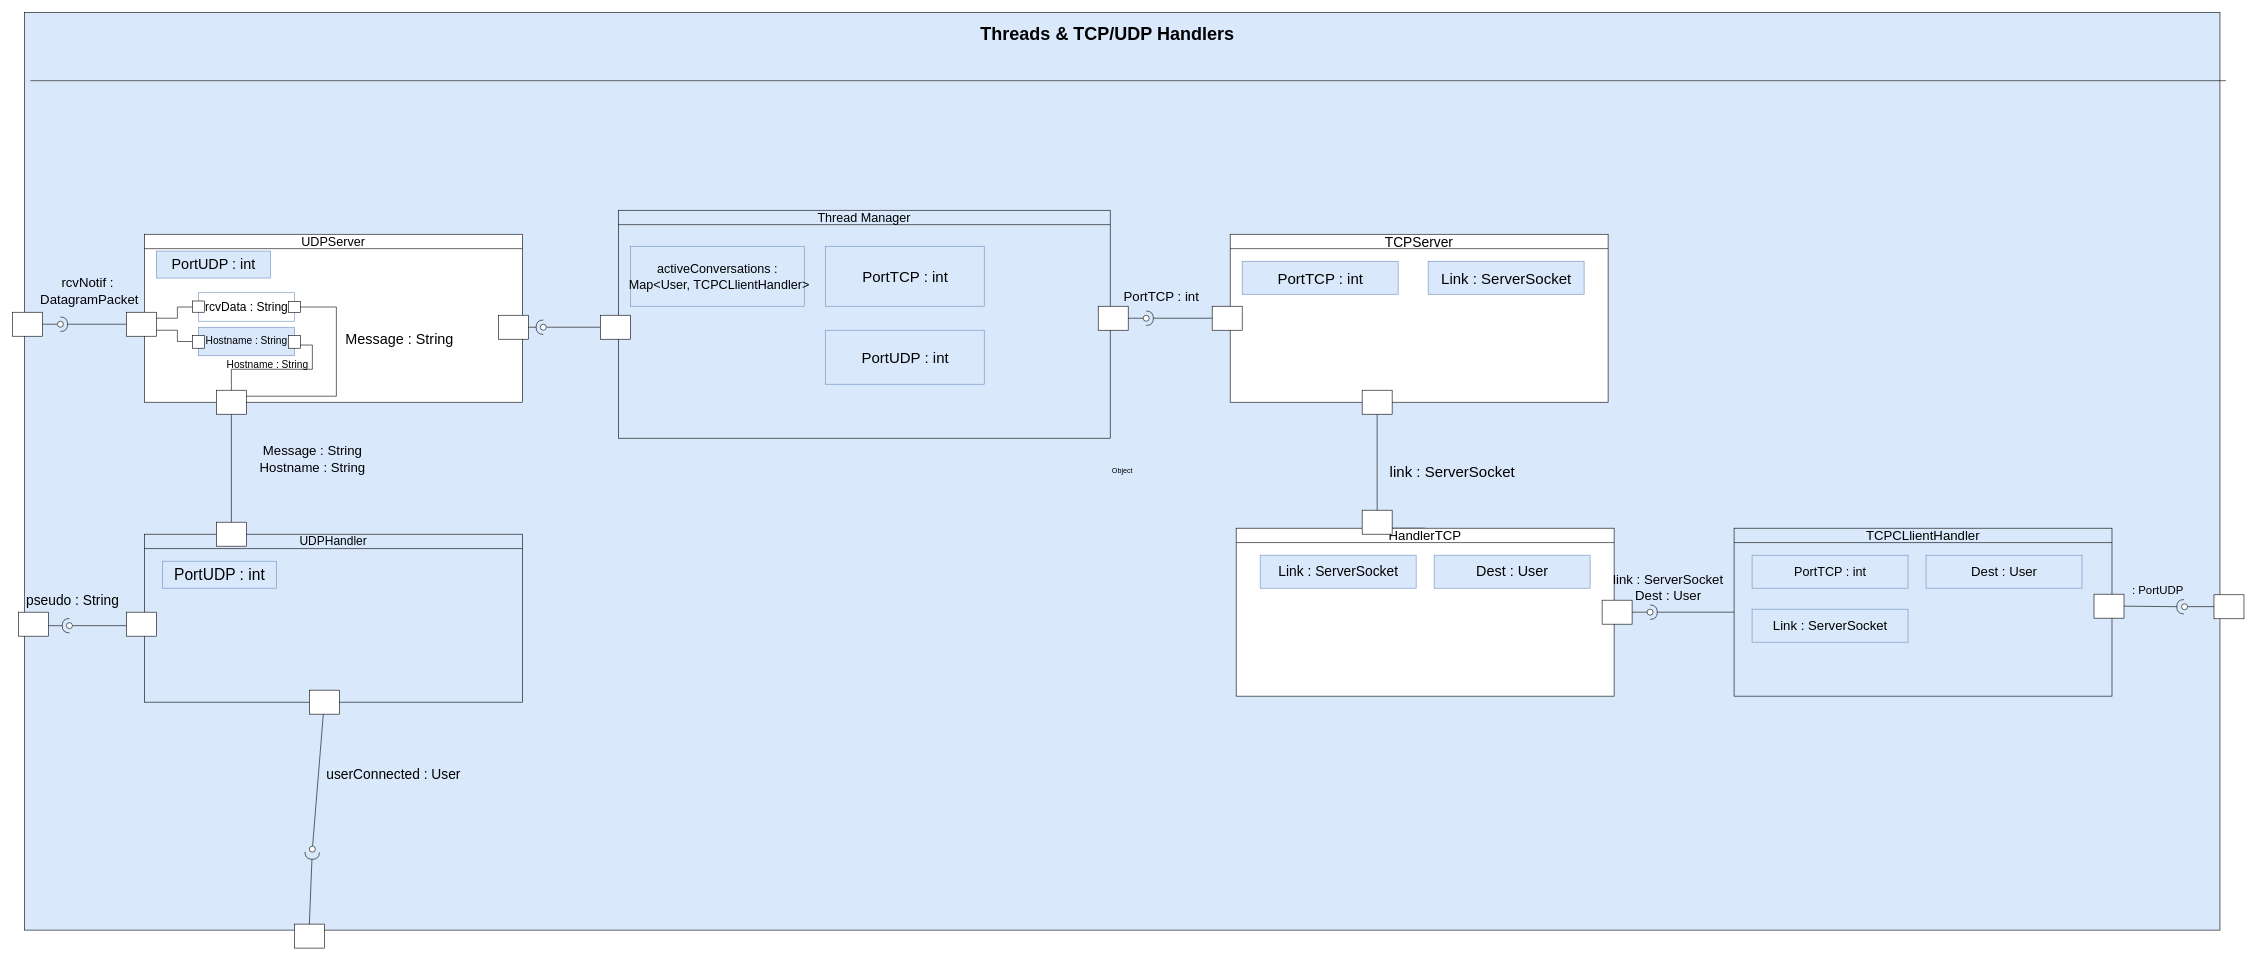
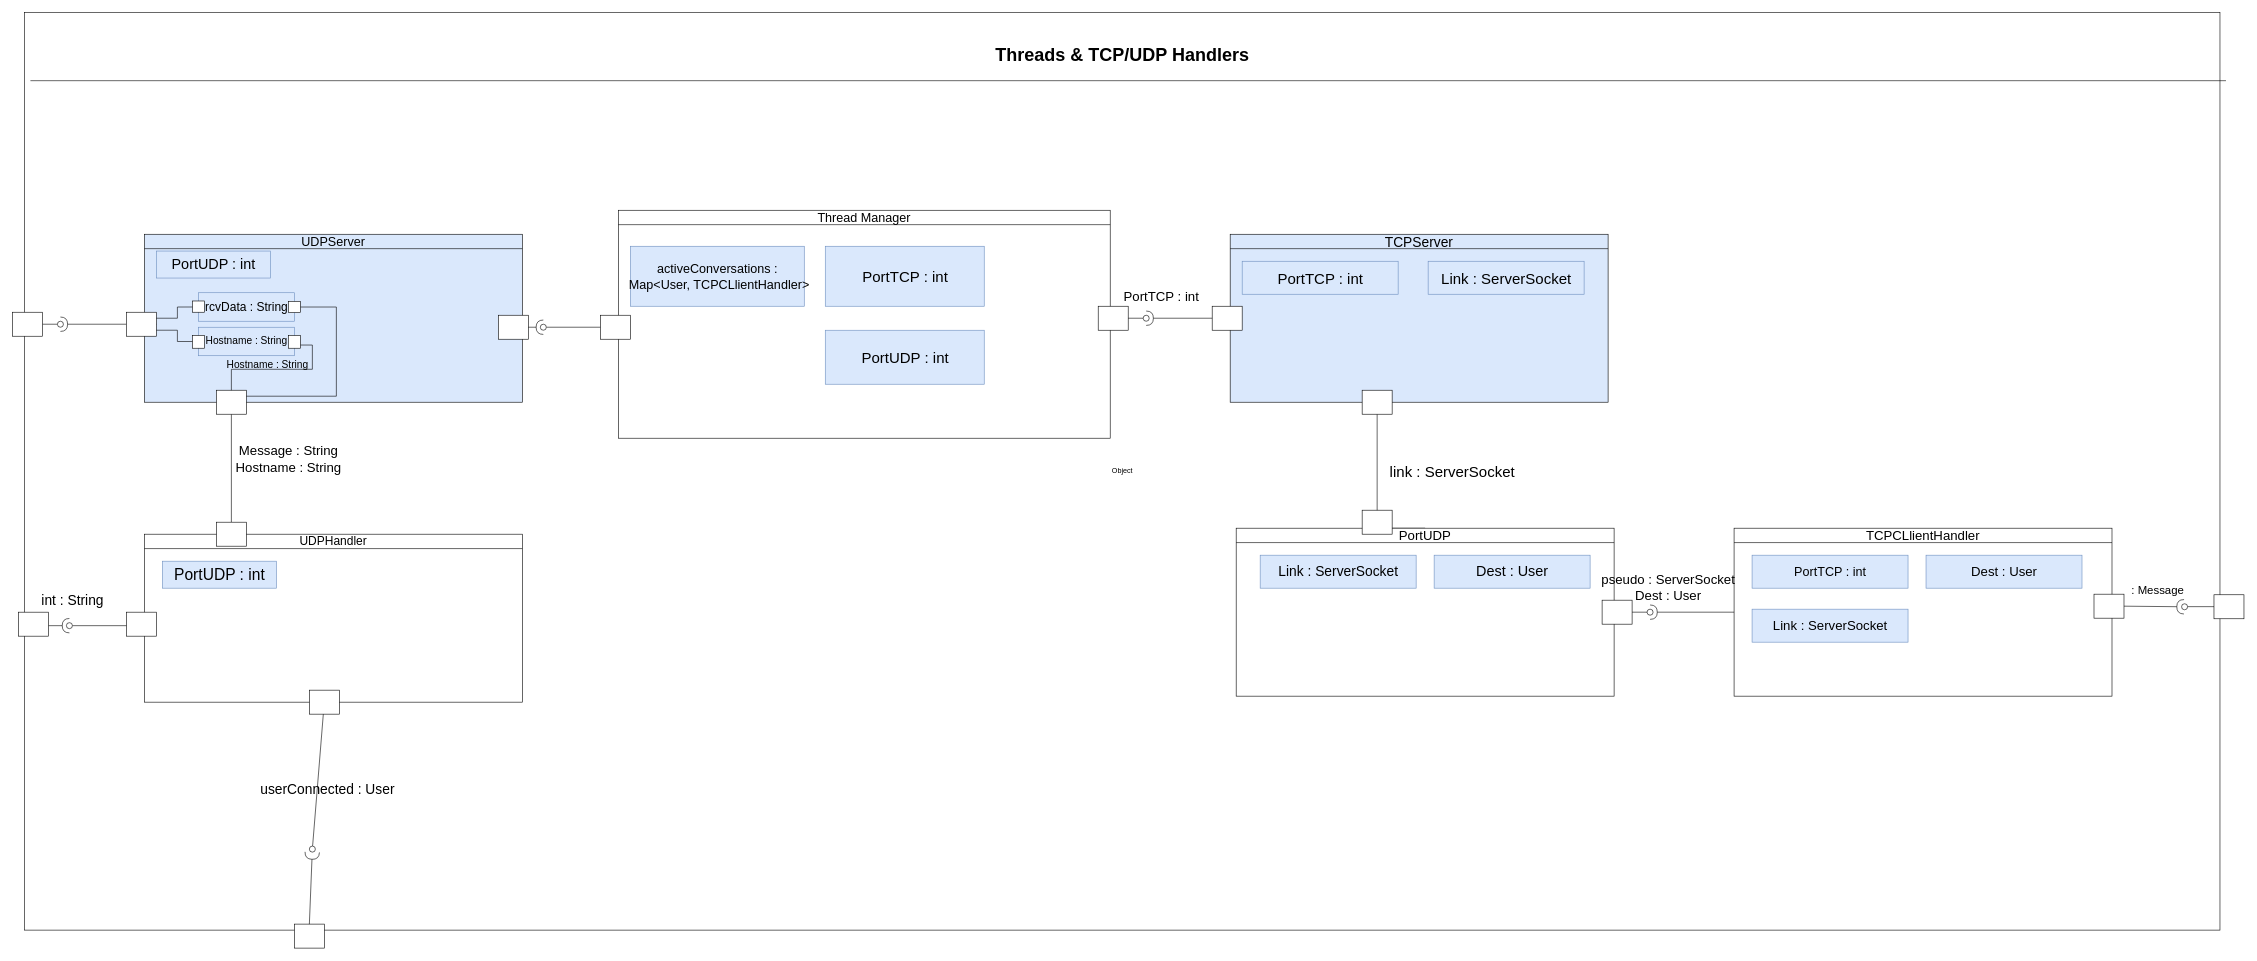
(1107, 33) -> (1122, 54)
(87, 291) -> none
(246, 307) -> (246, 307)
(333, 318) -> (333, 318)
(1419, 318) -> (1419, 318)
(864, 324) -> (864, 324)
(399, 339) -> none
(312, 459) -> (288, 459)
(1122, 471) -> (1122, 471)
(1425, 533) -> (1425, 533)
(1669, 588) -> (1669, 588)
(2158, 591) -> (2158, 591)
(73, 600) -> (73, 600)
(1923, 612) -> (1923, 612)
(333, 618) -> (333, 618)
(393, 774) -> (327, 789)
